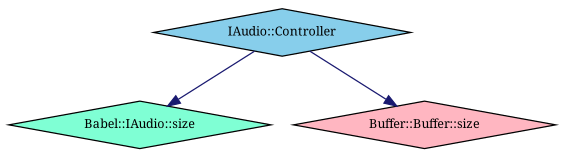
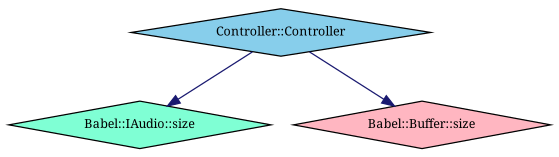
(282, 32) -> (281, 32)
(425, 125) -> (422, 125)
